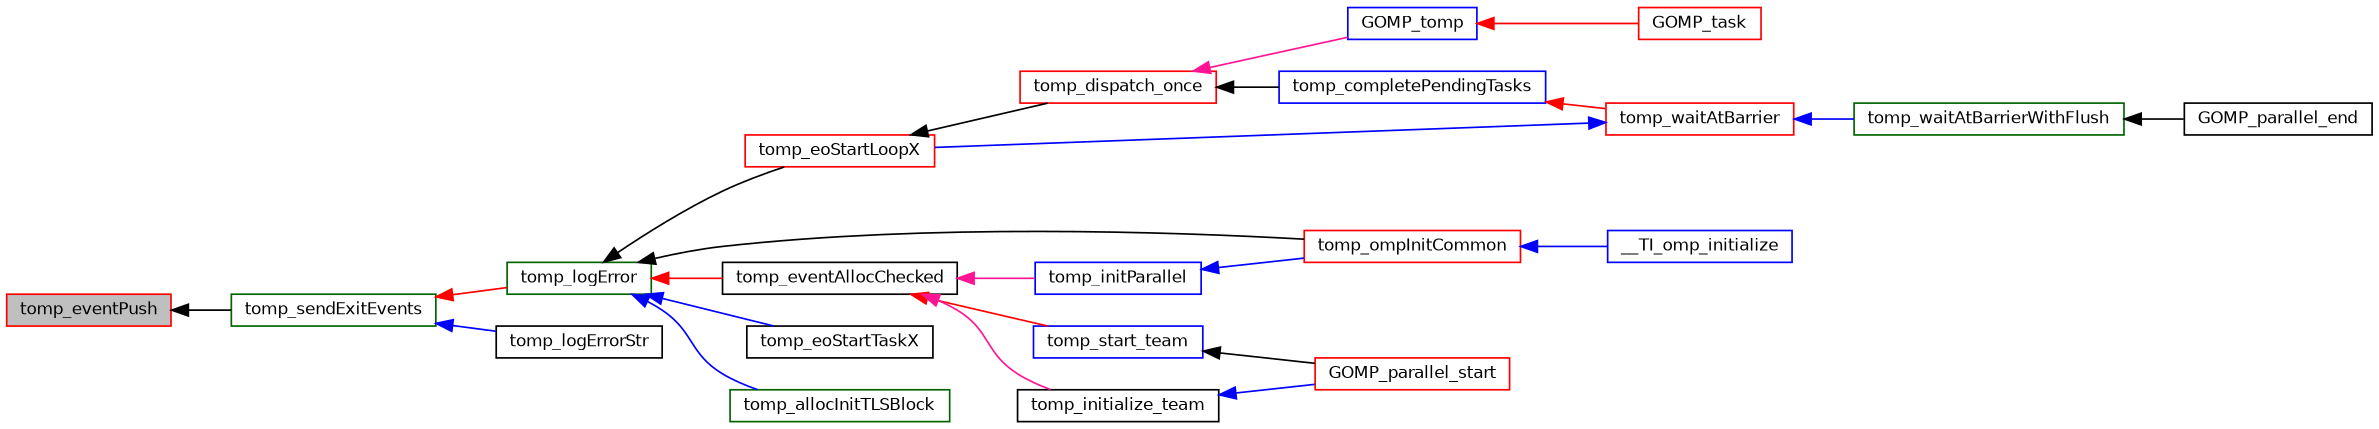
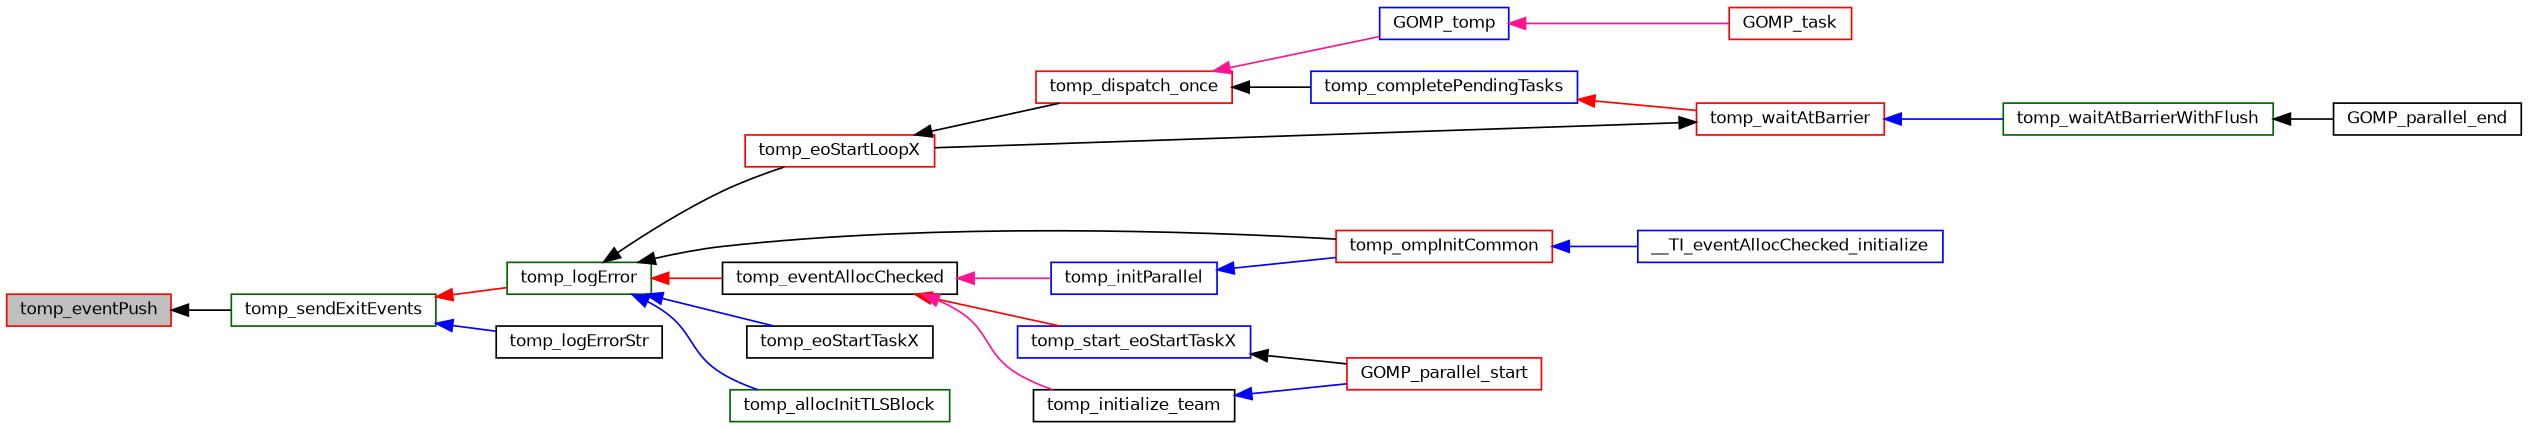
(1566, 23) -> (1627, 23)
(1262, 135) -> (1307, 135)
(1700, 246) -> (1790, 246)
(1118, 342) -> (1134, 342)
